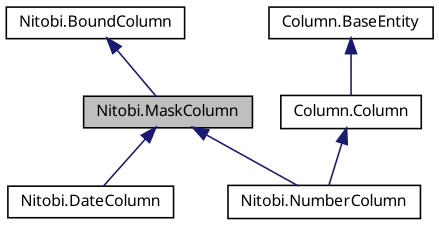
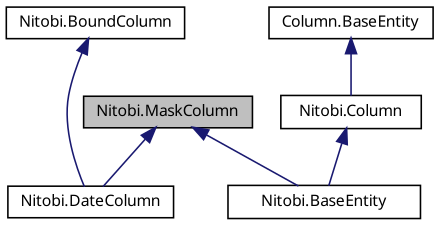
(137, 74) -> (67, 120)
(351, 112) -> (351, 112)
(324, 202) -> (324, 202)
